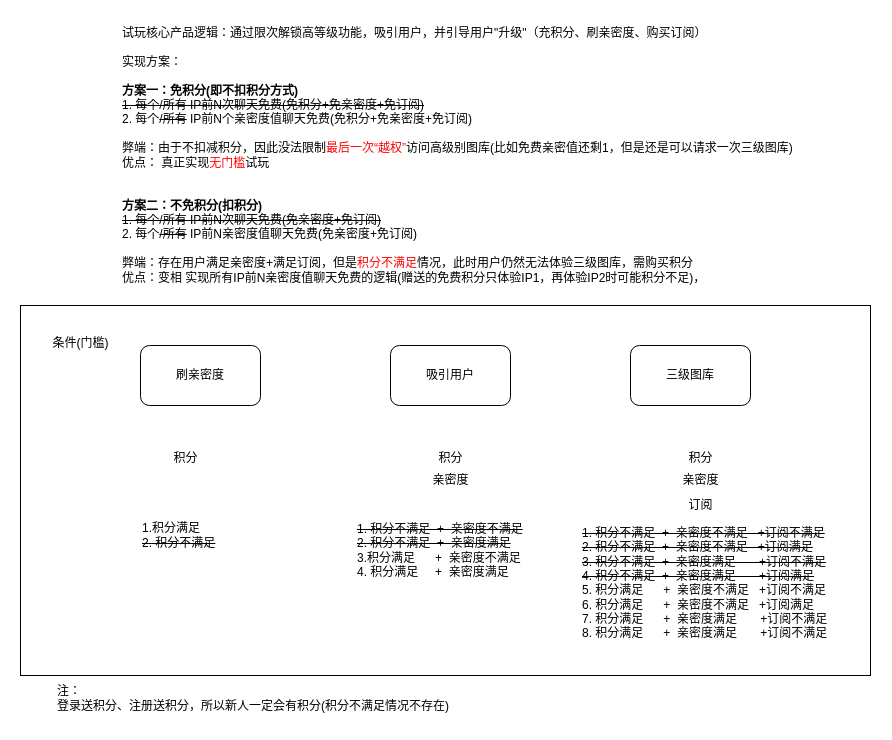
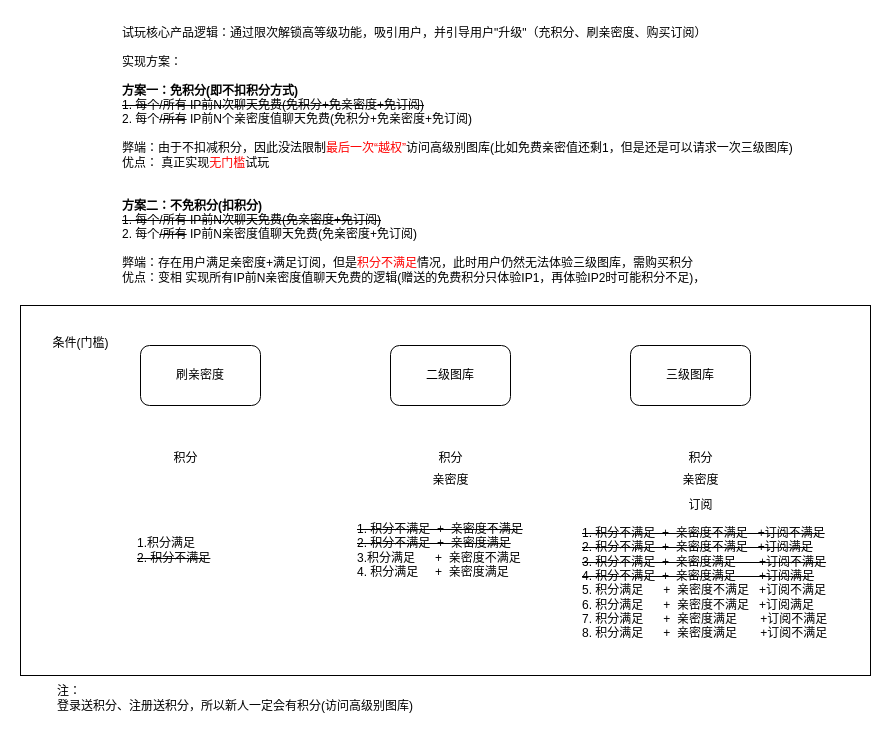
(451, 376) -> (451, 376)
(191, 536) -> (186, 551)
(256, 699) -> (238, 699)
